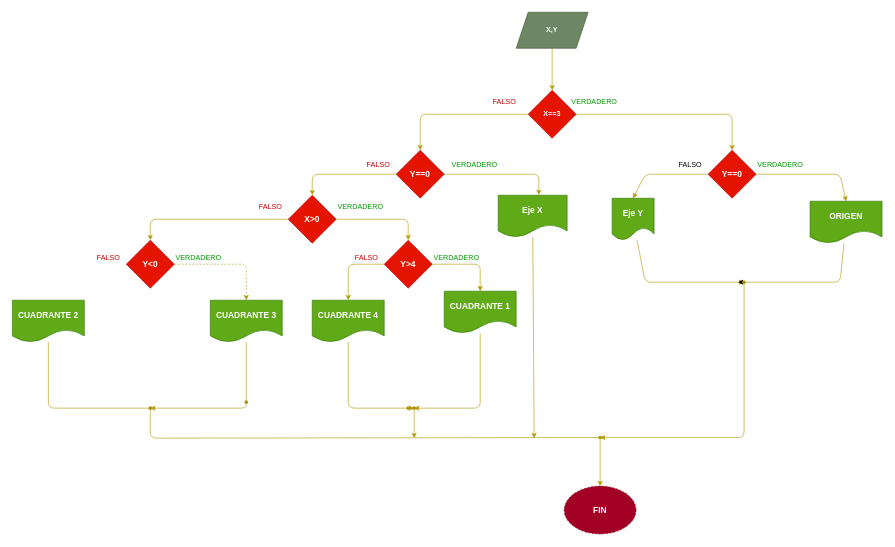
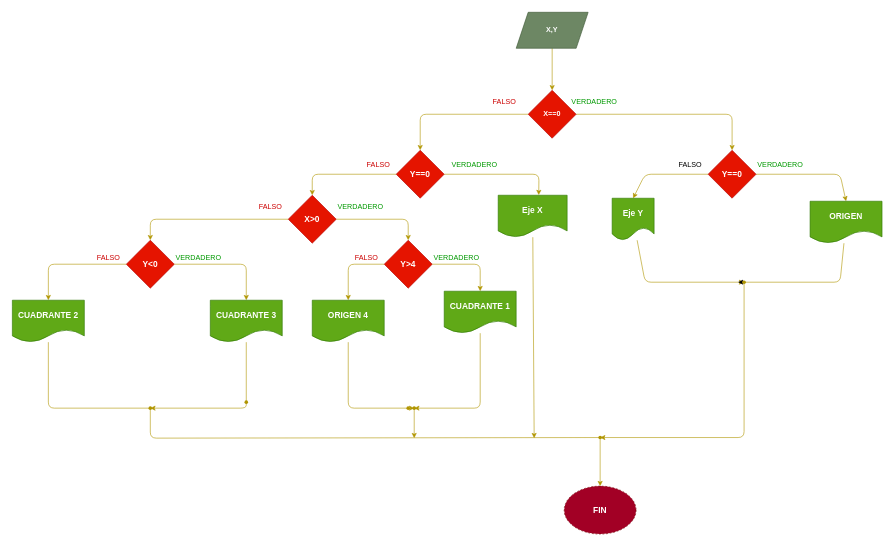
(552, 114) -> (552, 114)
(225, 264) -> (225, 264)
none -> (48, 278)
(348, 315) -> (348, 315)
